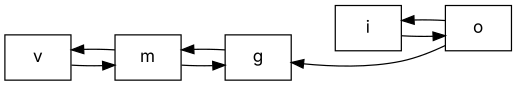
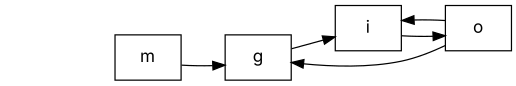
(210, 49) -> (307, 44)
(38, 58) -> none
